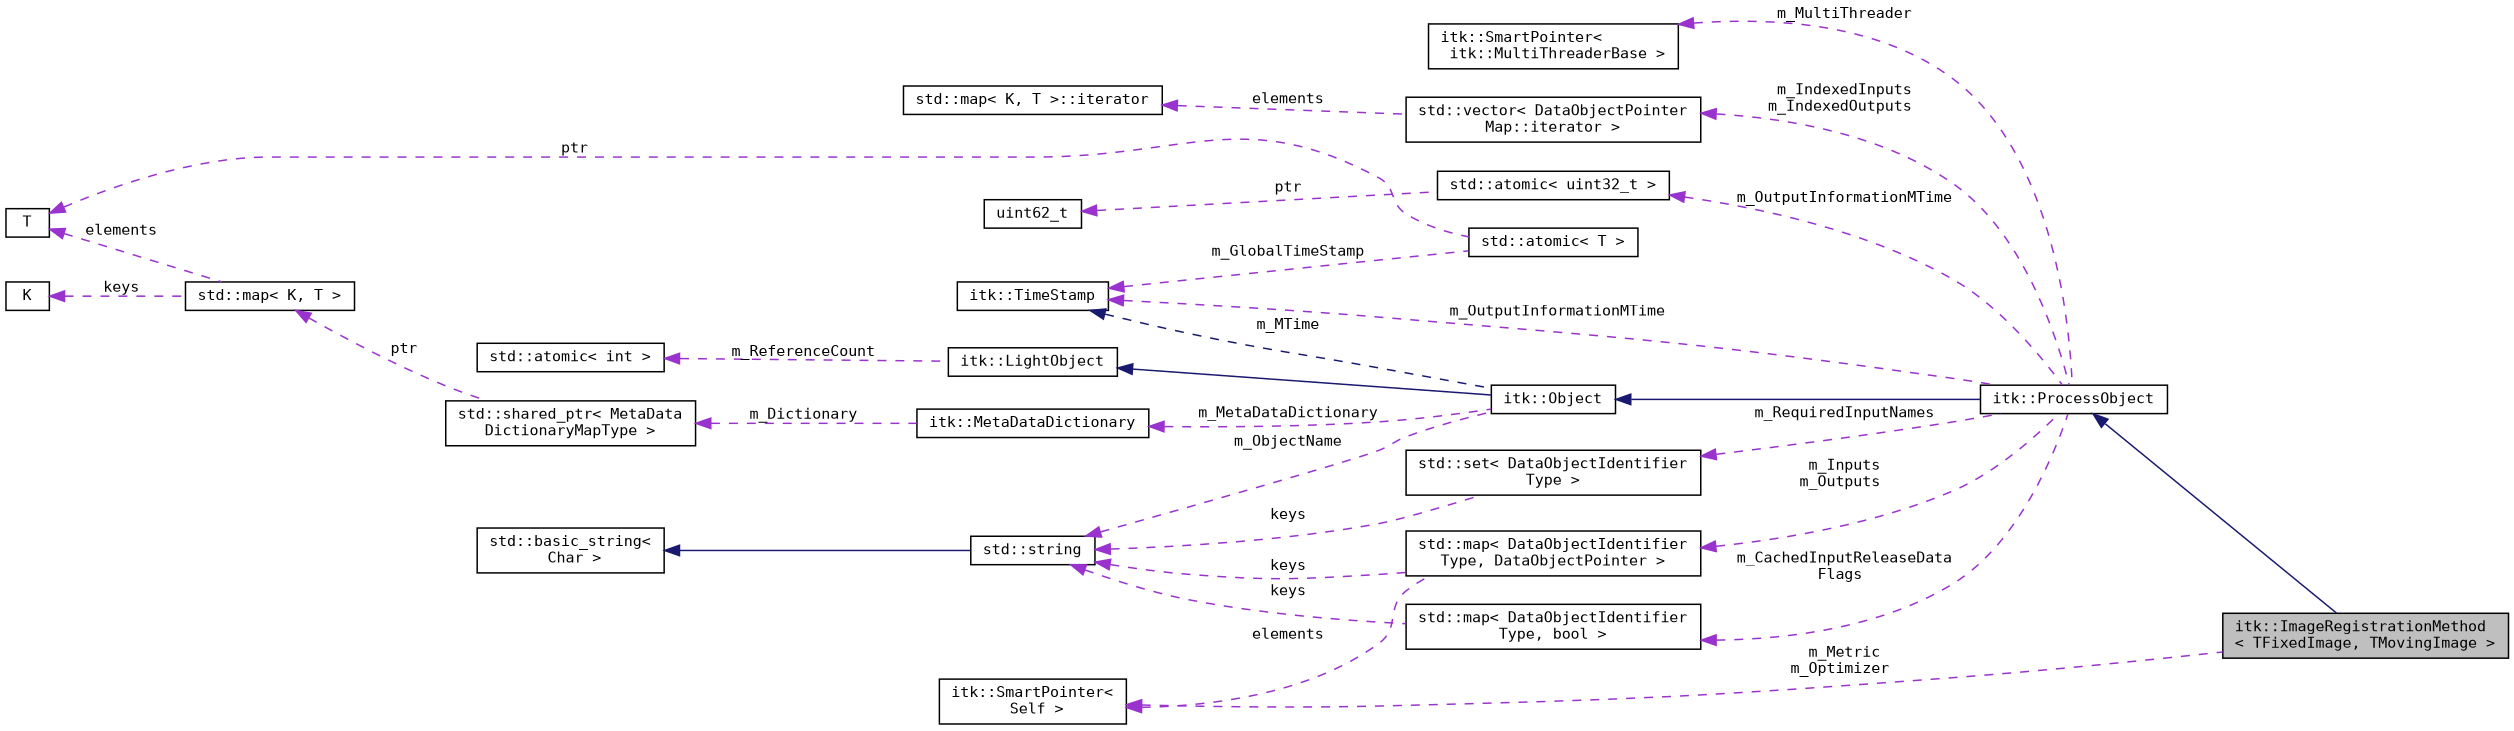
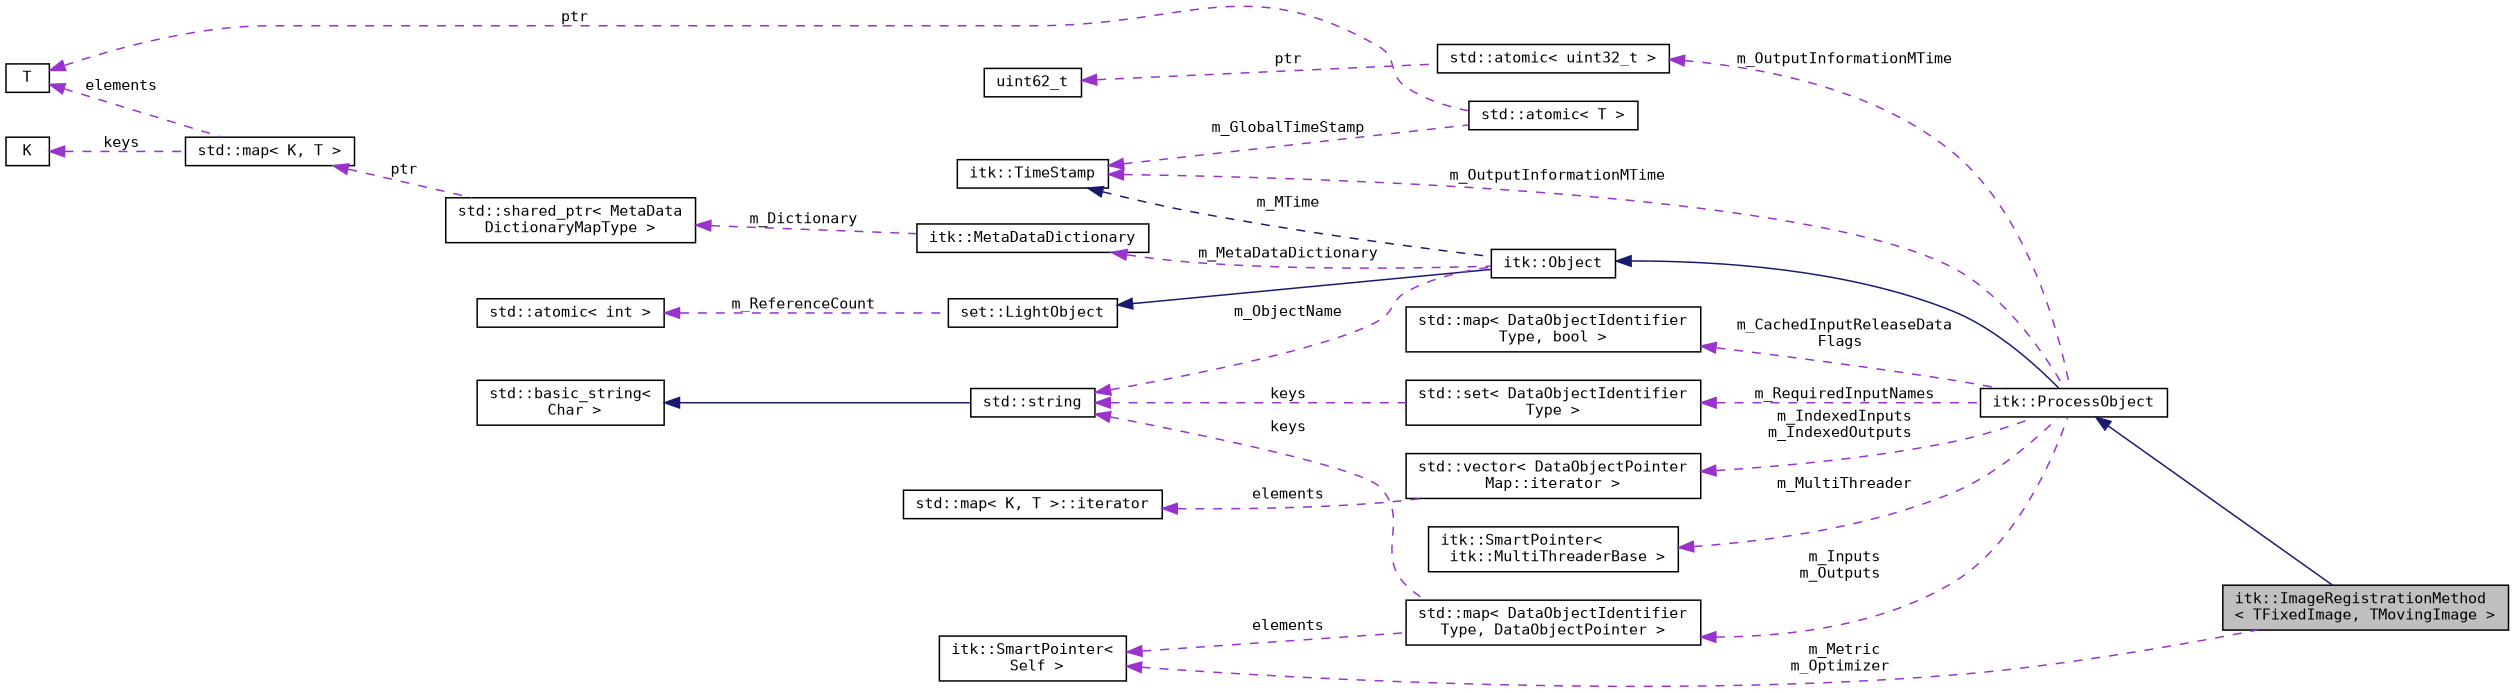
(1033, 362) -> (1033, 313)
(1243, 609) -> none
